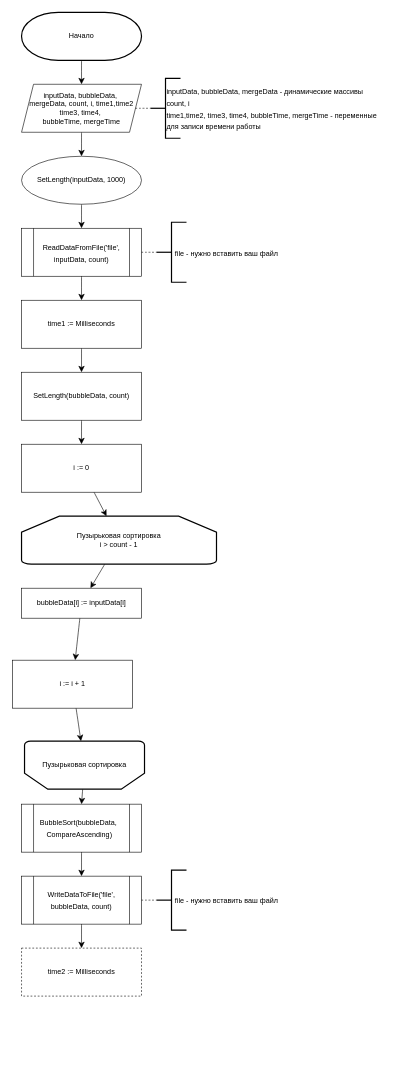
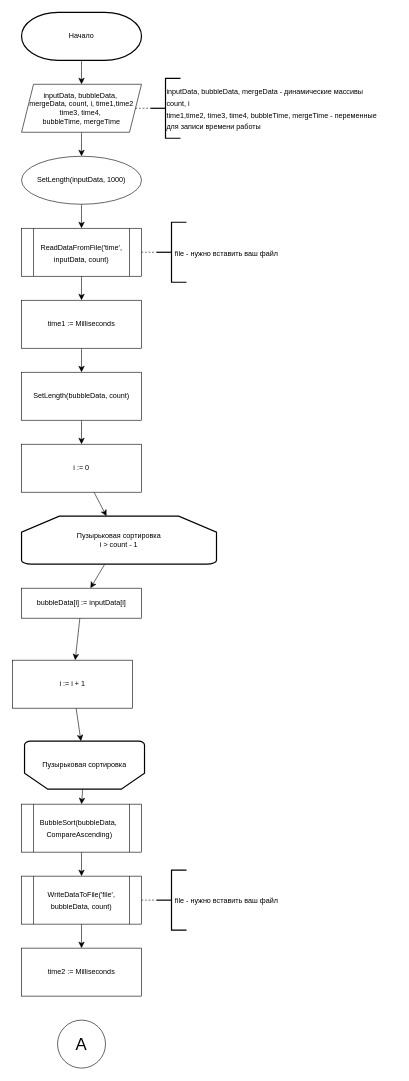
(81, 252) -> (81, 252)
(81, 972) -> (81, 972)
none -> (81, 1044)
